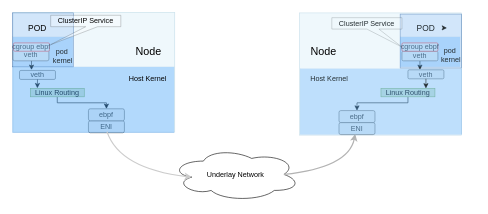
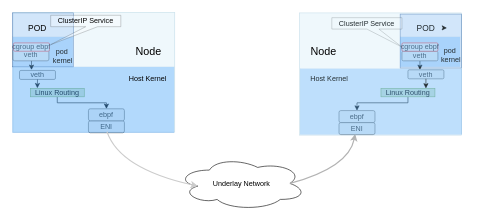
(236, 175) -> (242, 184)
